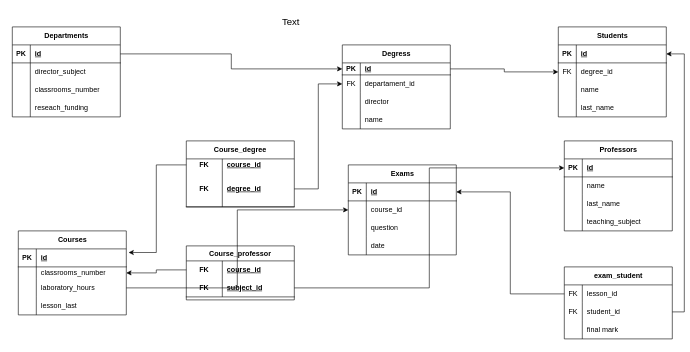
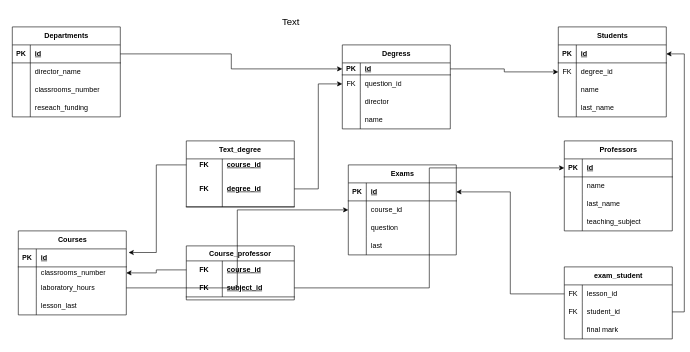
(66, 72) -> (60, 72)
(392, 84) -> (385, 84)
(240, 150) -> (240, 150)
(379, 246) -> (378, 246)
